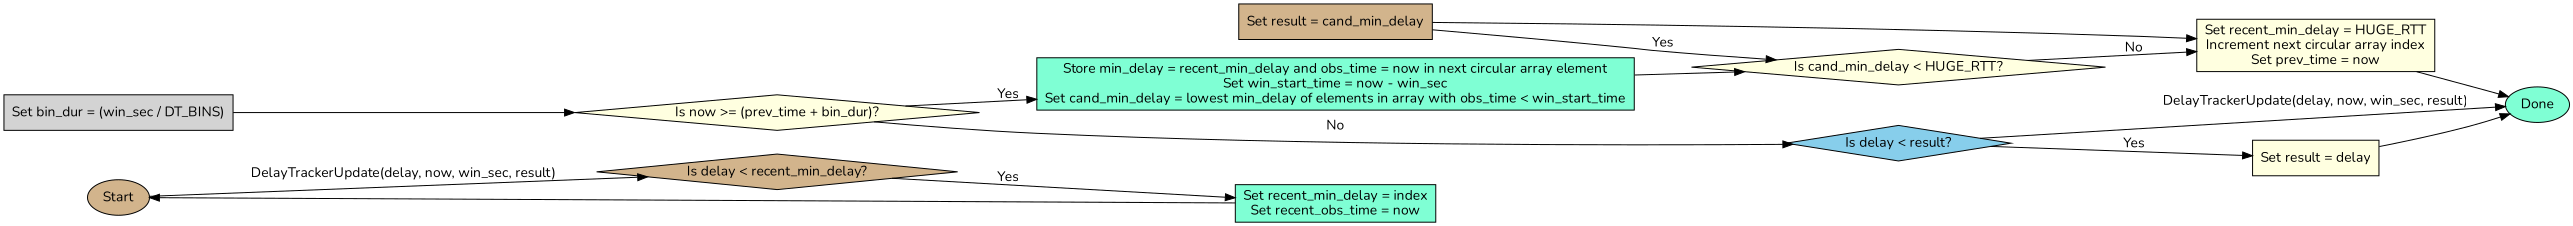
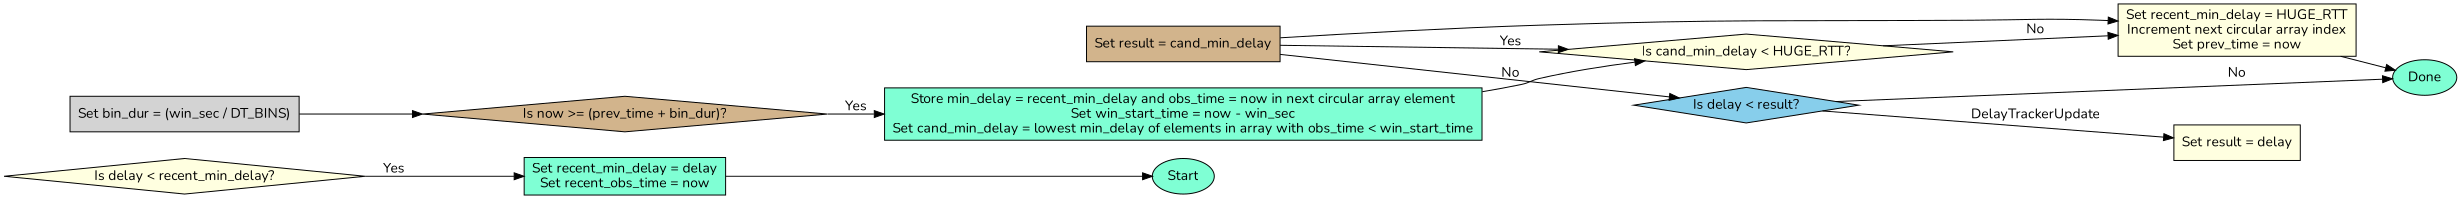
(2316, 101) -> (2237, 73)
(777, 113) -> (625, 114)
(2440, 133) -> none
(1328, 142) -> (1475, 76)
(2134, 144) -> (2036, 115)
(777, 172) -> (185, 176)
(393, 187) -> none
(118, 198) -> (1183, 176)
(1335, 203) -> (625, 176)
